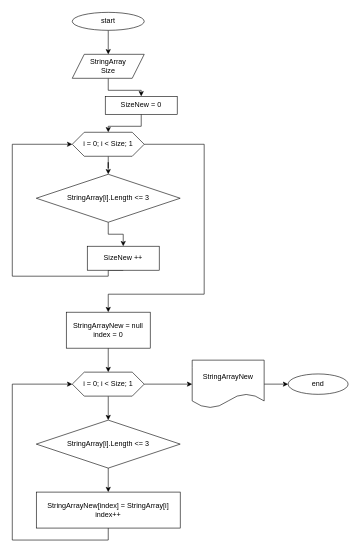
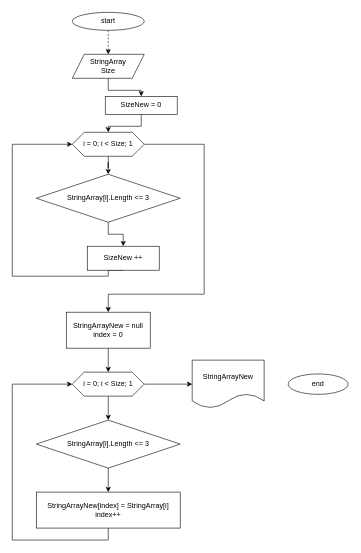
(108, 39) -> (108, 39)
(282, 384) -> none
